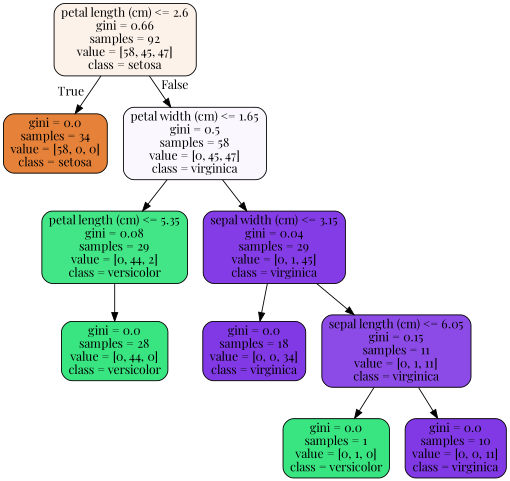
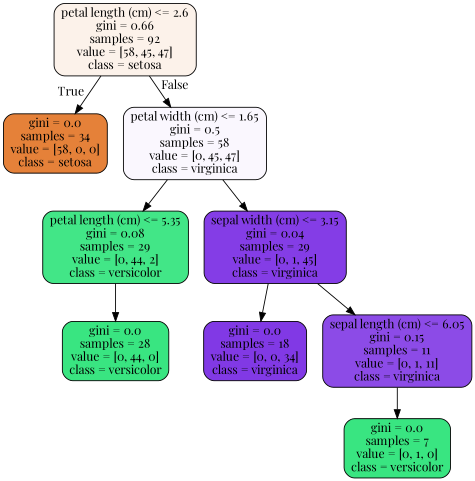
(336, 448) -> (397, 448)
(456, 448) -> none
